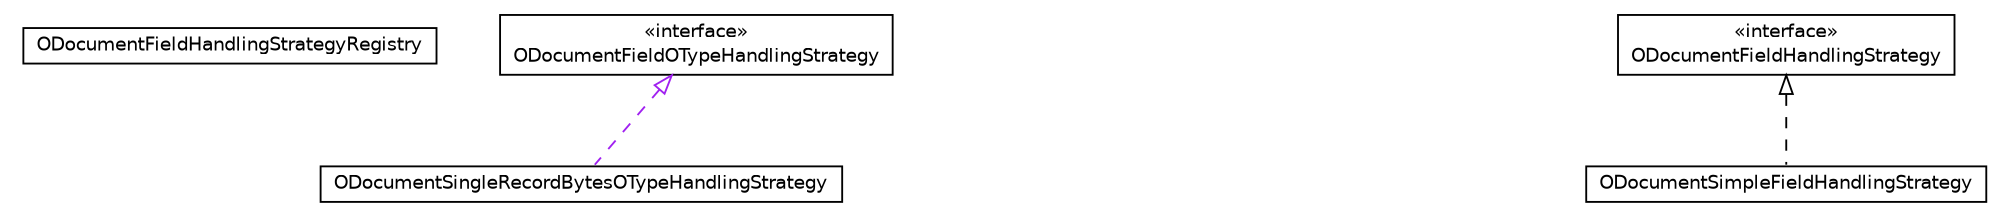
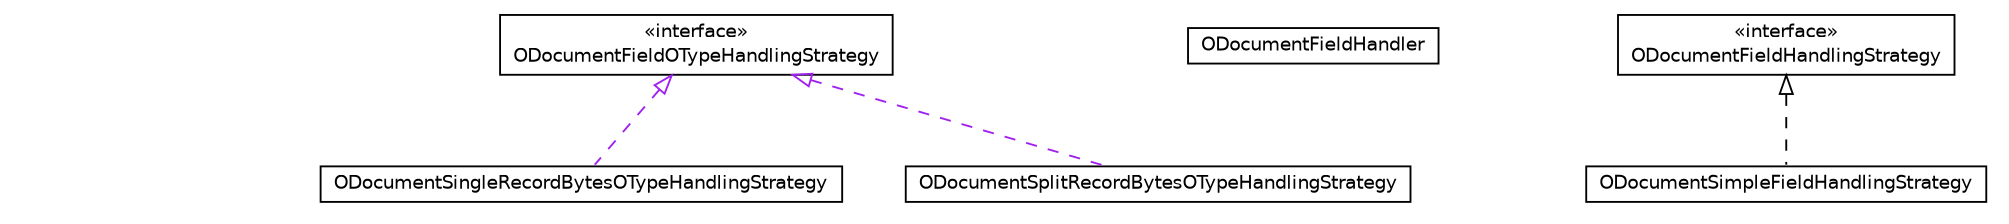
(229, 45) -> none
none -> (1313, 45)
none -> (1158, 183)
